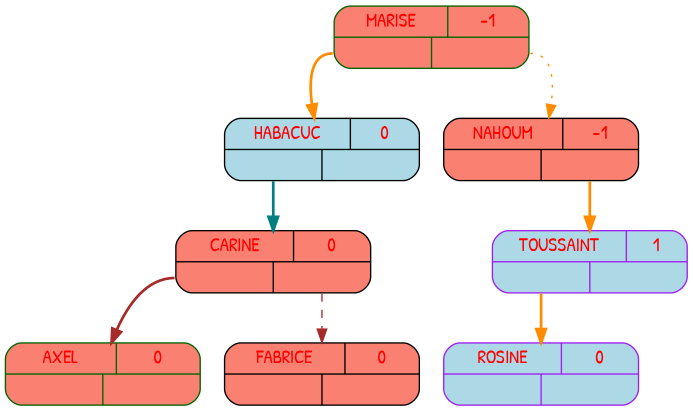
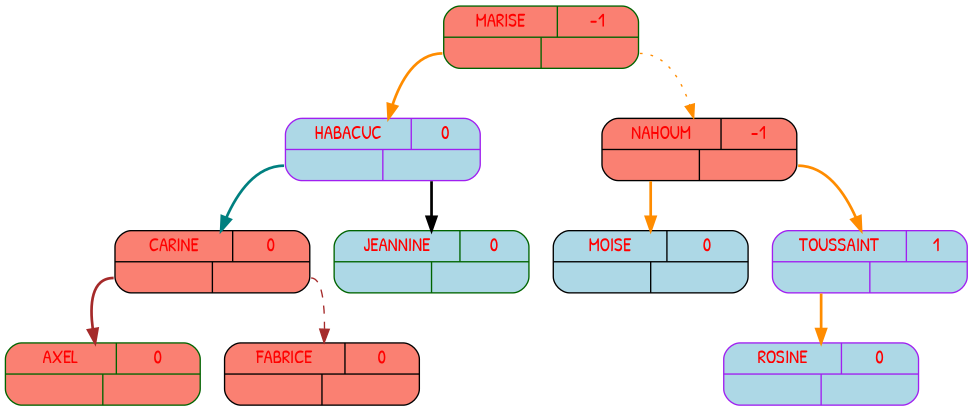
(322, 149) -> (383, 149)
none -> (432, 262)
none -> (651, 262)
